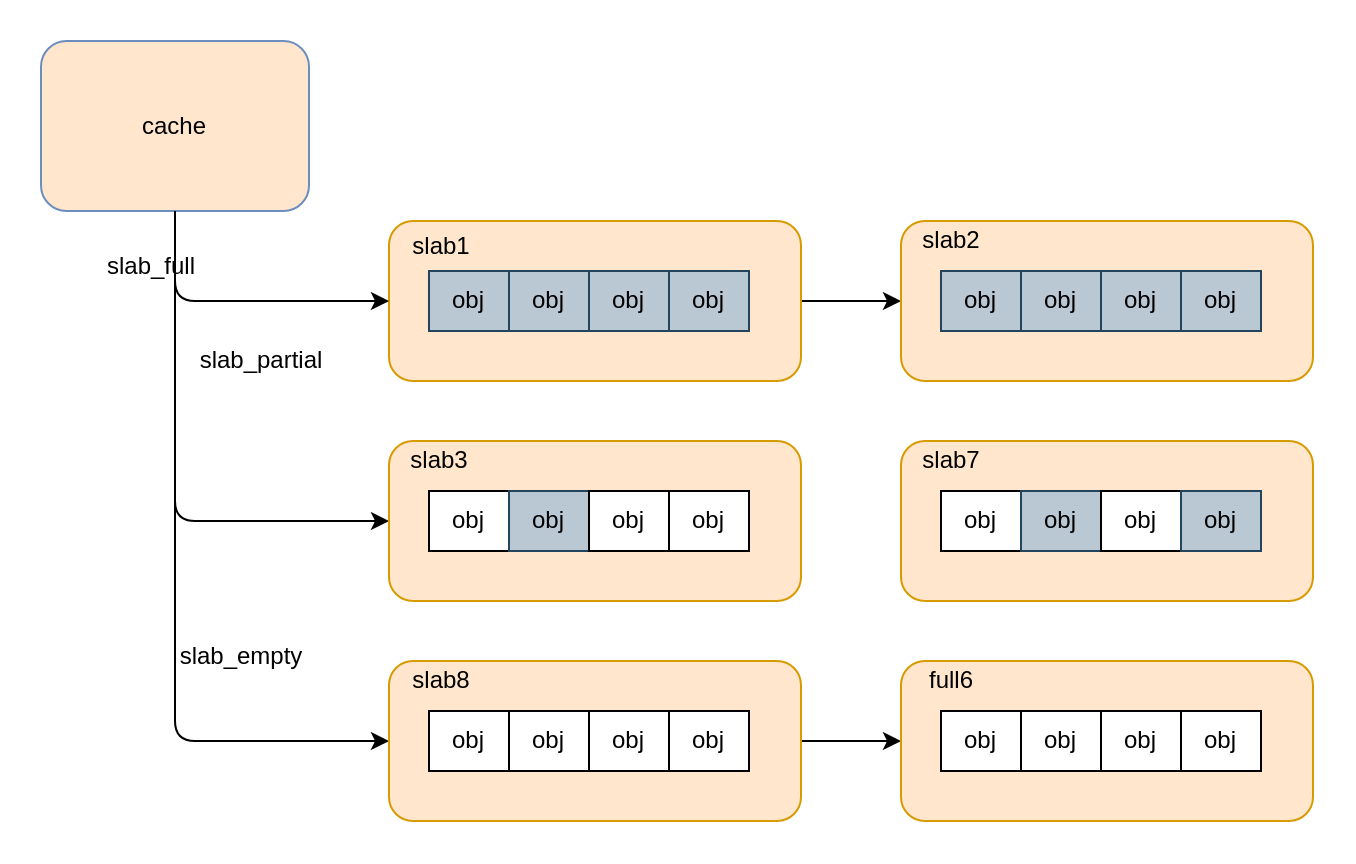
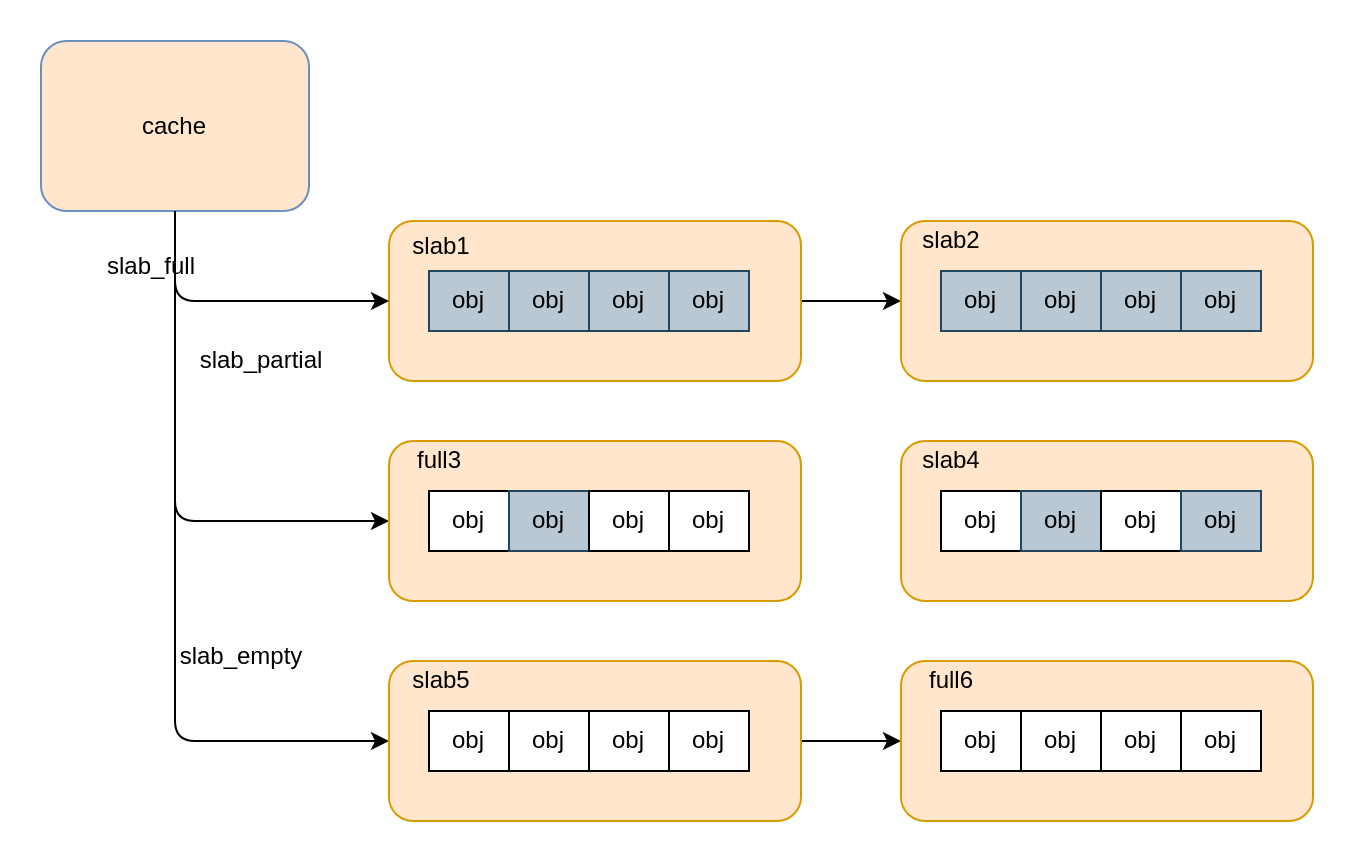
(440, 461) -> (440, 461)
(952, 461) -> (952, 461)
(442, 681) -> (442, 681)
